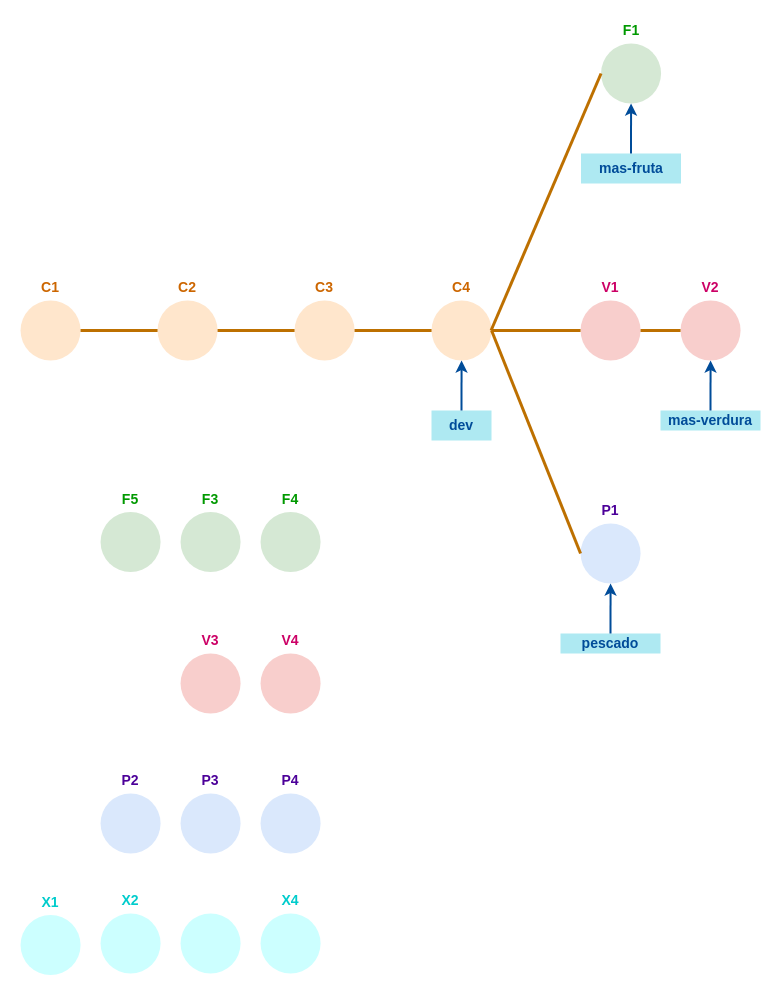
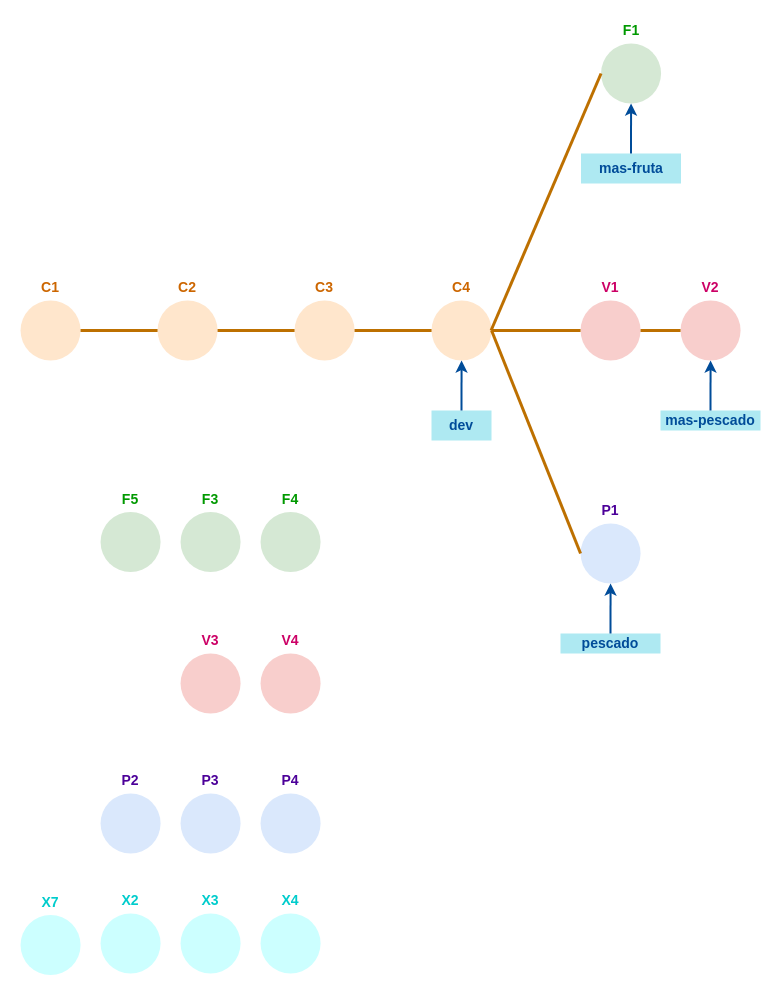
(711, 421) -> (711, 421)
none -> (211, 901)
(51, 903) -> (51, 903)
